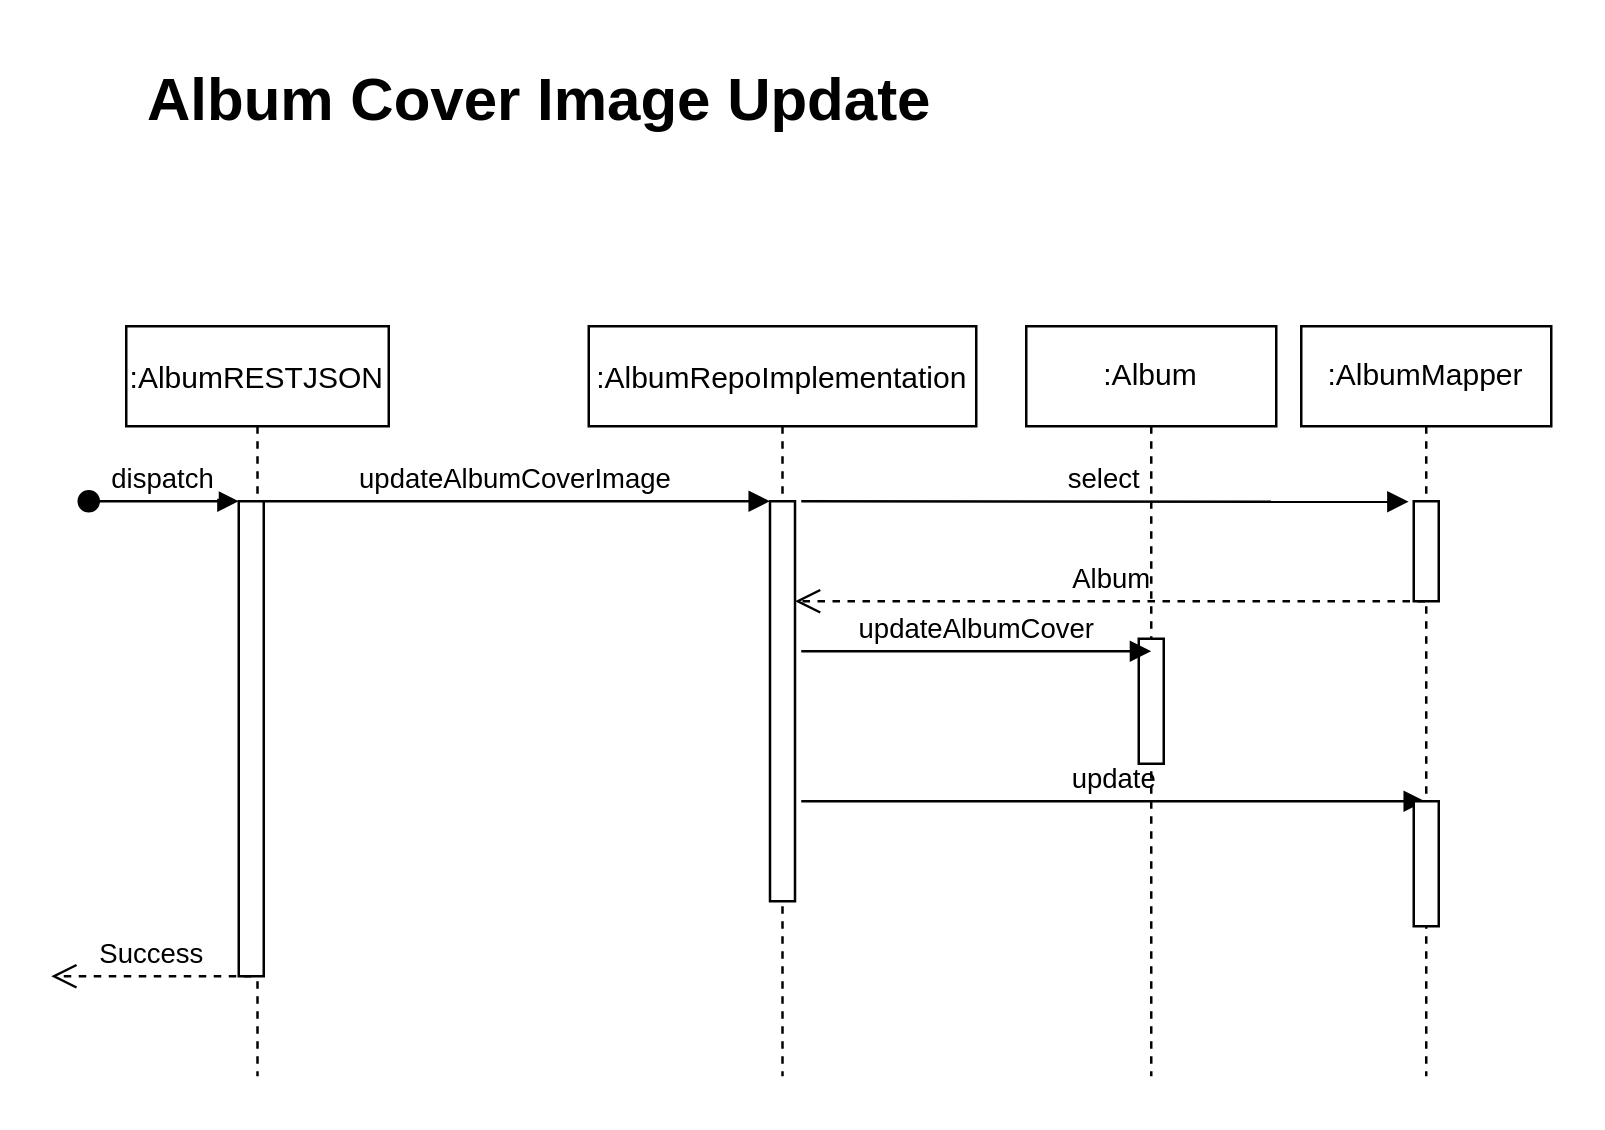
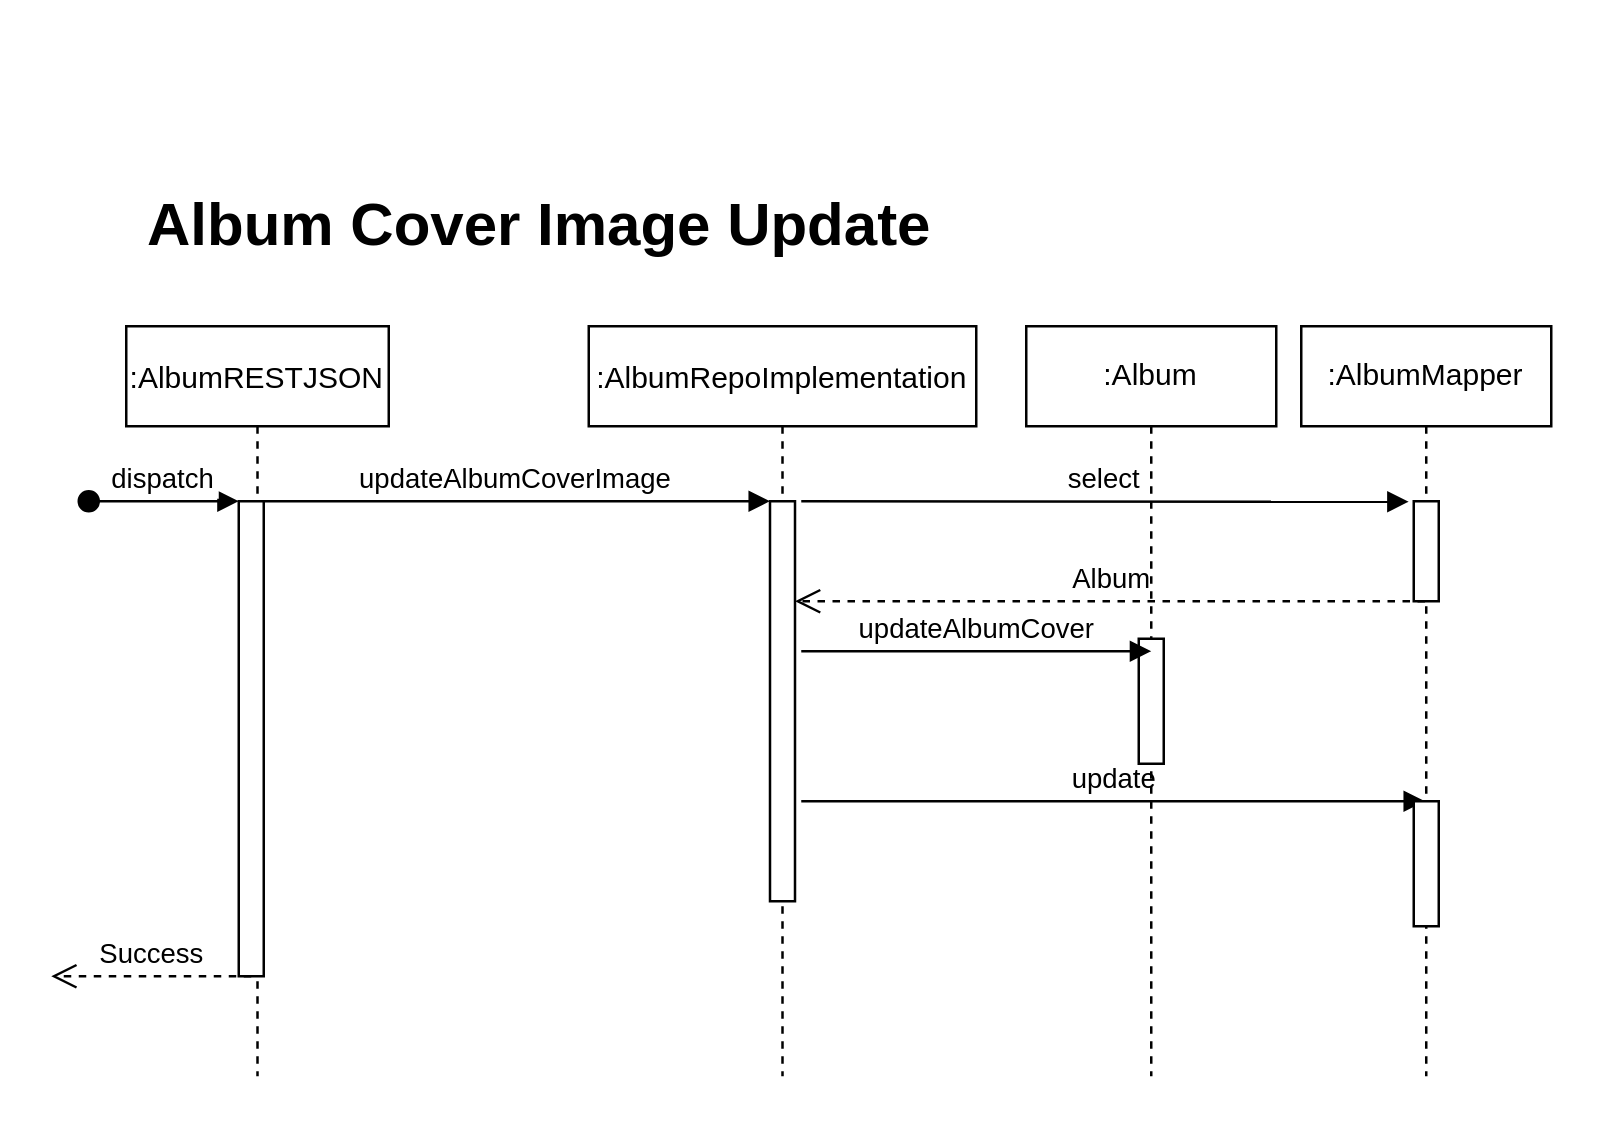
(539, 101) -> (539, 226)
